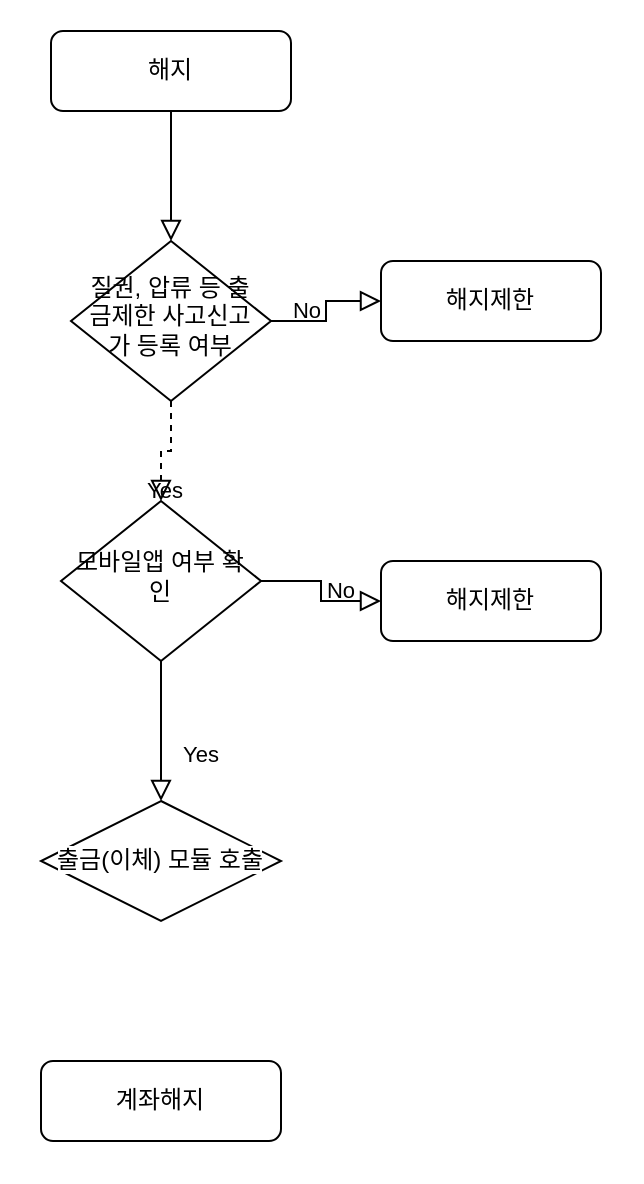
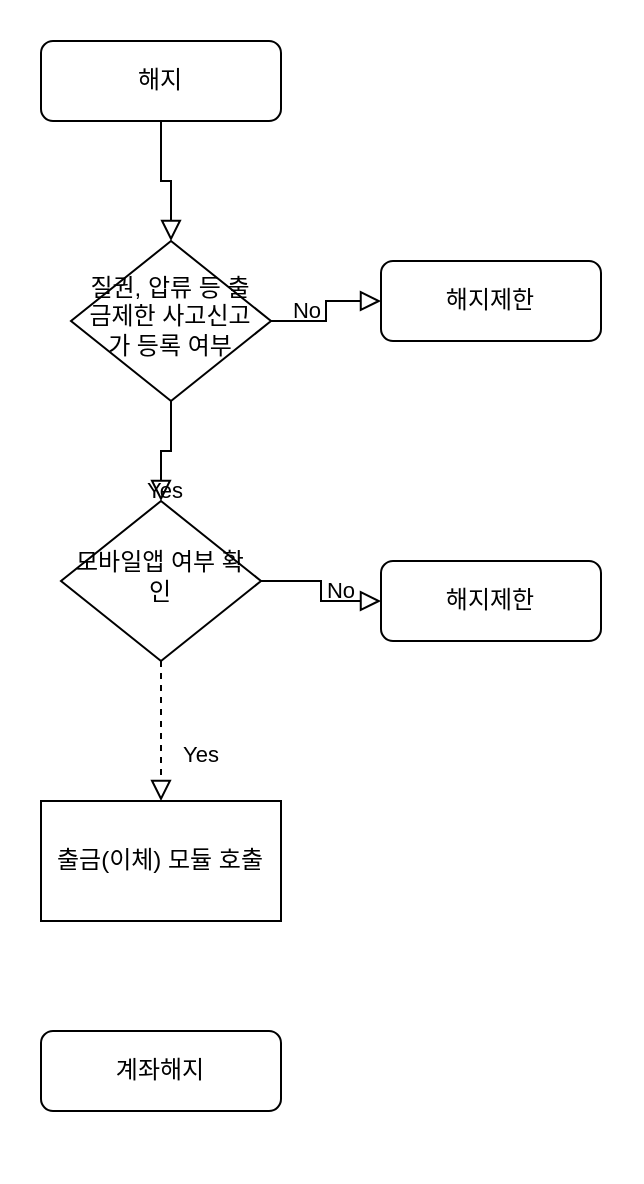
(171, 71) -> (161, 81)
(171, 445) -> (171, 445)
(161, 722) -> (161, 722)
(161, 861) -> (161, 861)
(161, 1101) -> (161, 1071)
